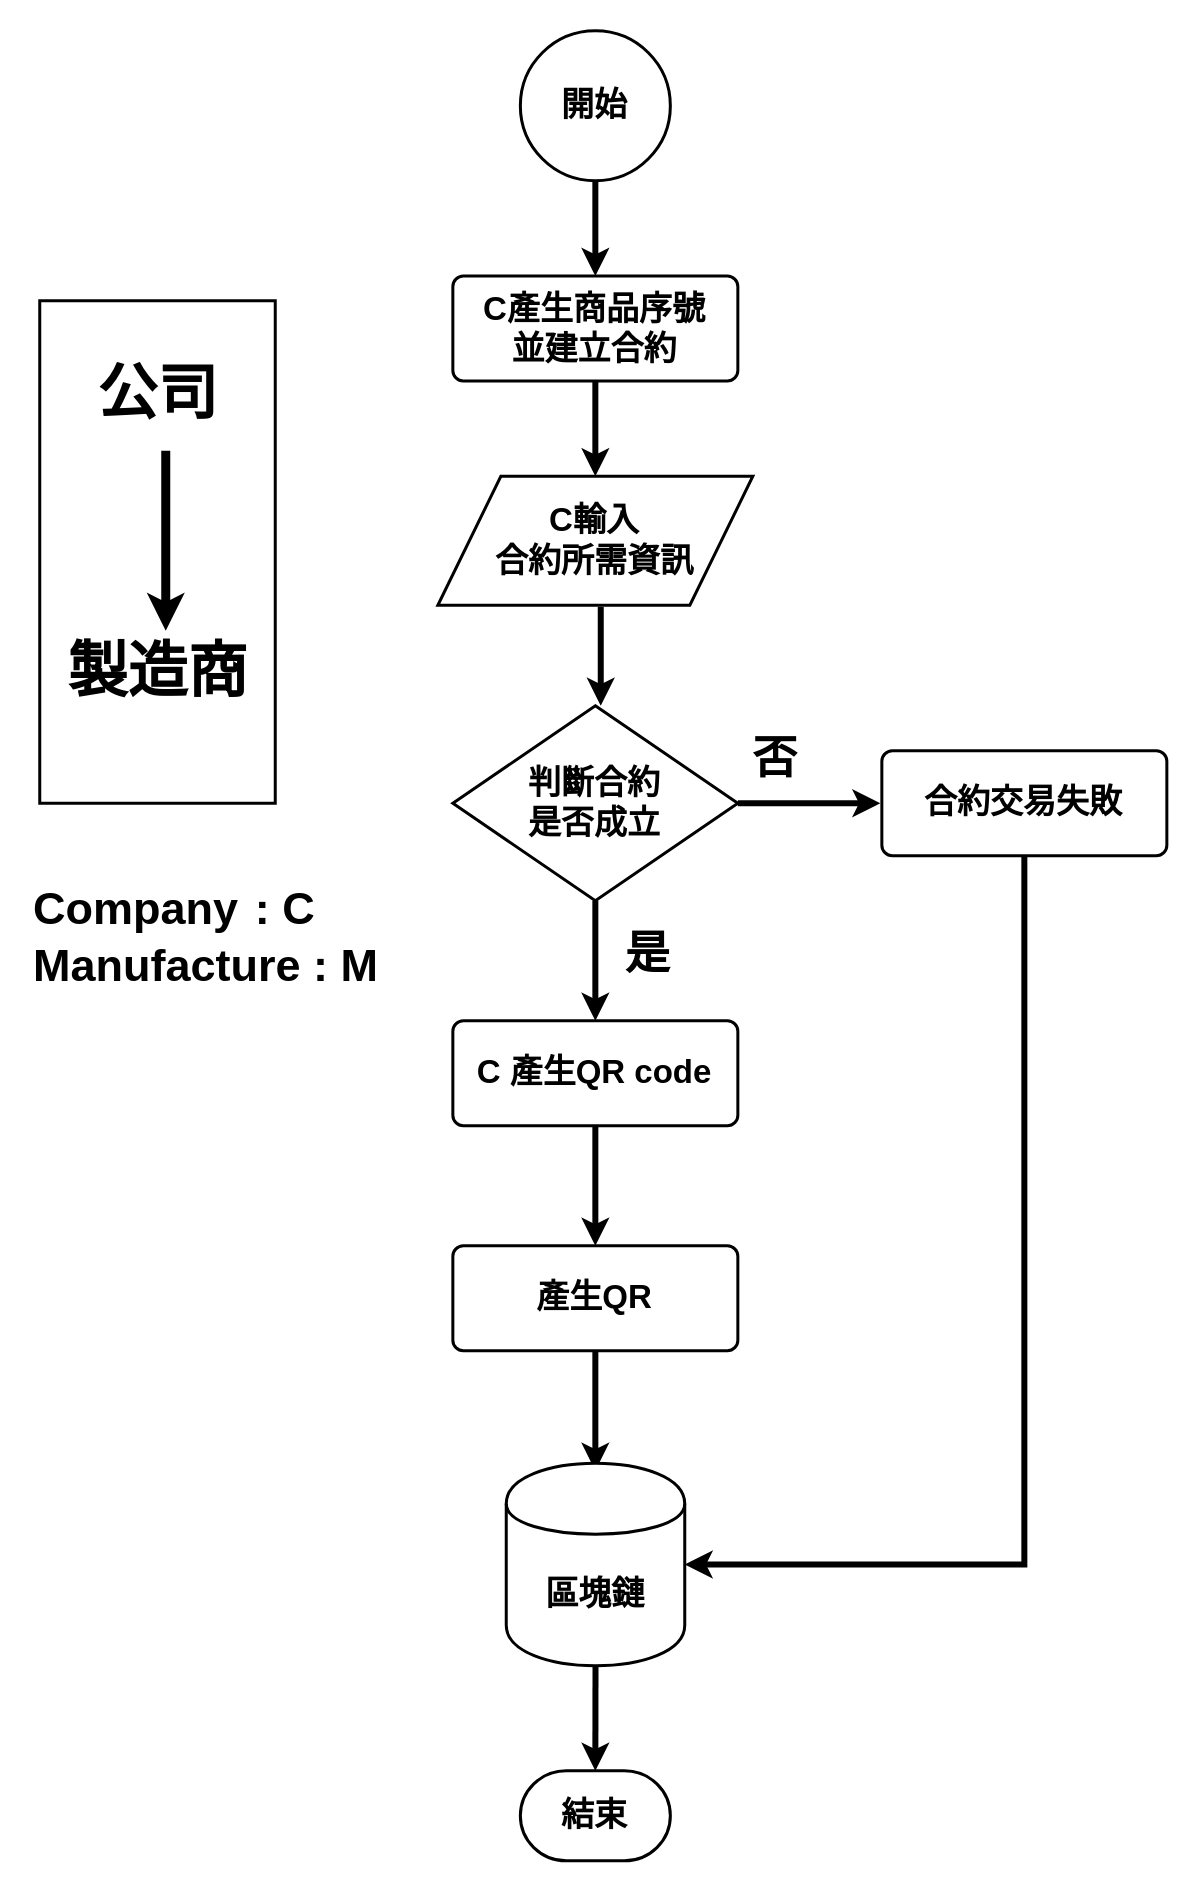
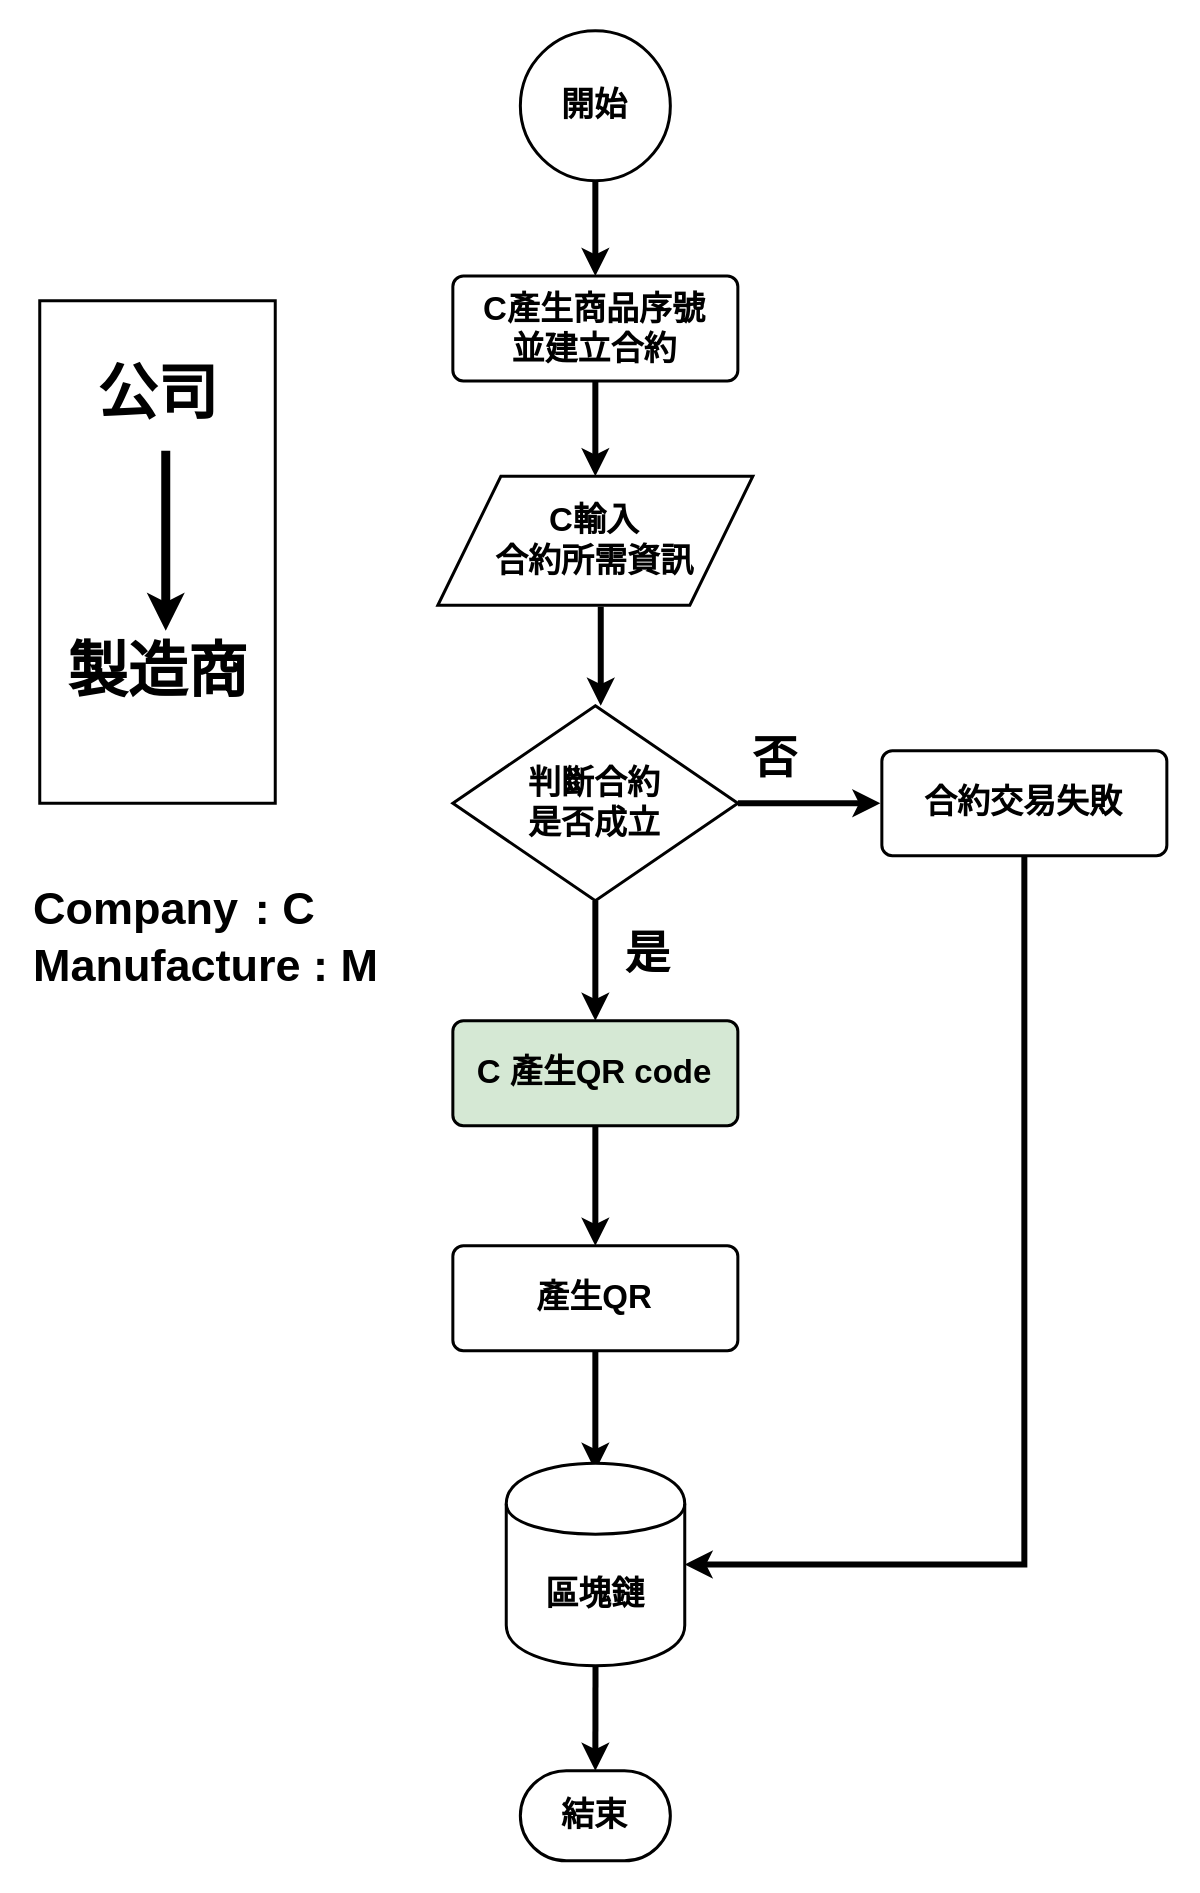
(595, 1073) -> (595, 1073)
